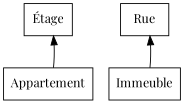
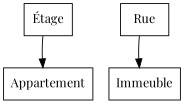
(54, 56) -> (42, 47)
(151, 56) -> (139, 47)
